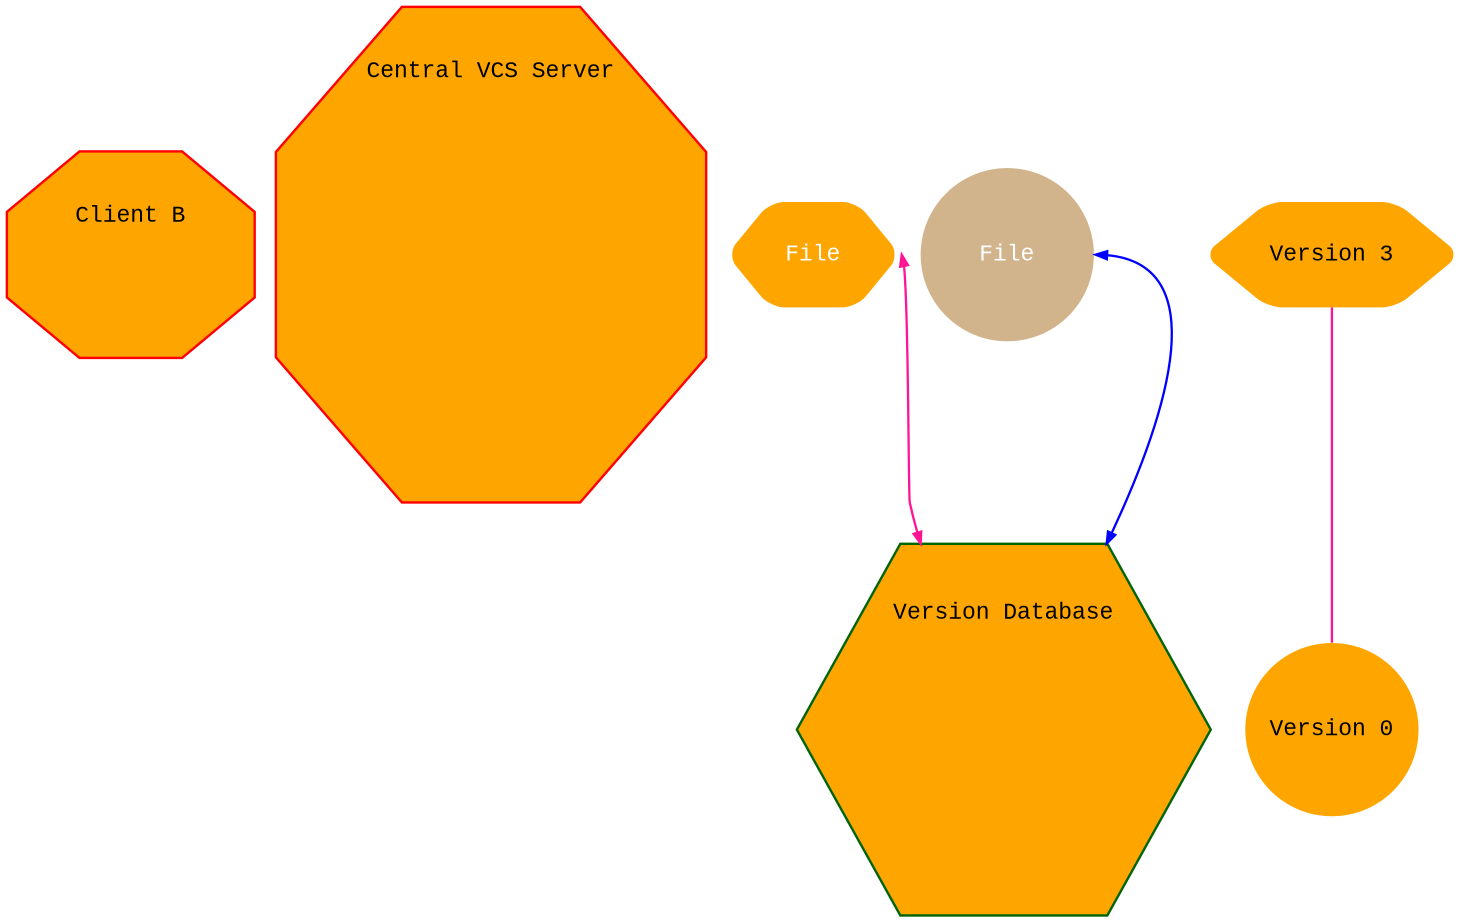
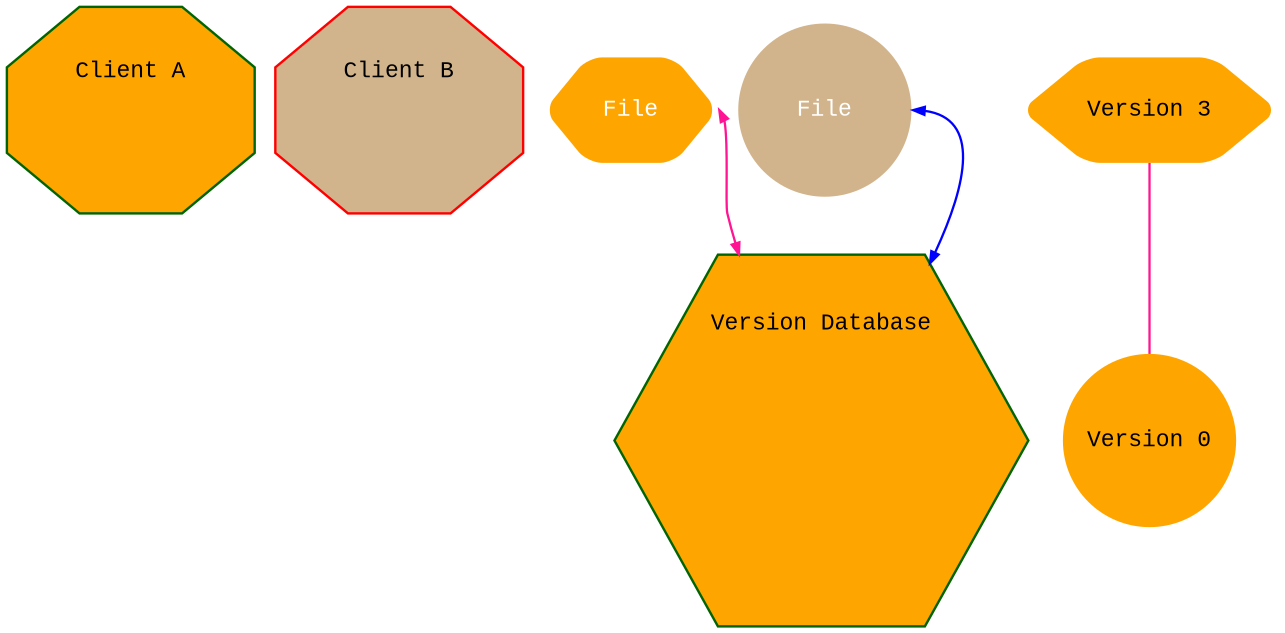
none -> (131, 110)
(131, 255) -> (399, 110)
(491, 255) -> none
